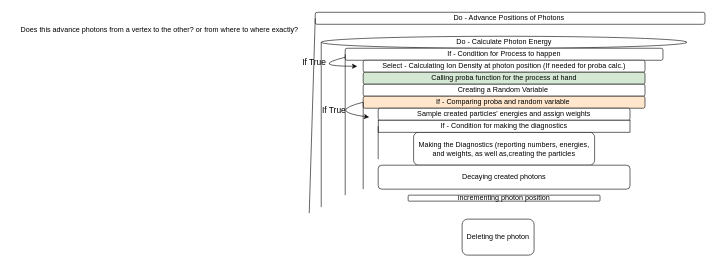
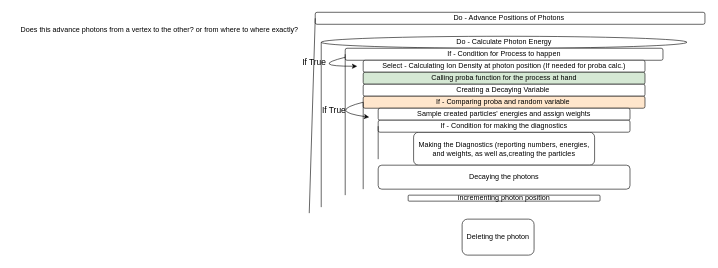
(504, 90) -> (504, 90)
(504, 126) -> (504, 126)
(504, 177) -> (504, 177)
